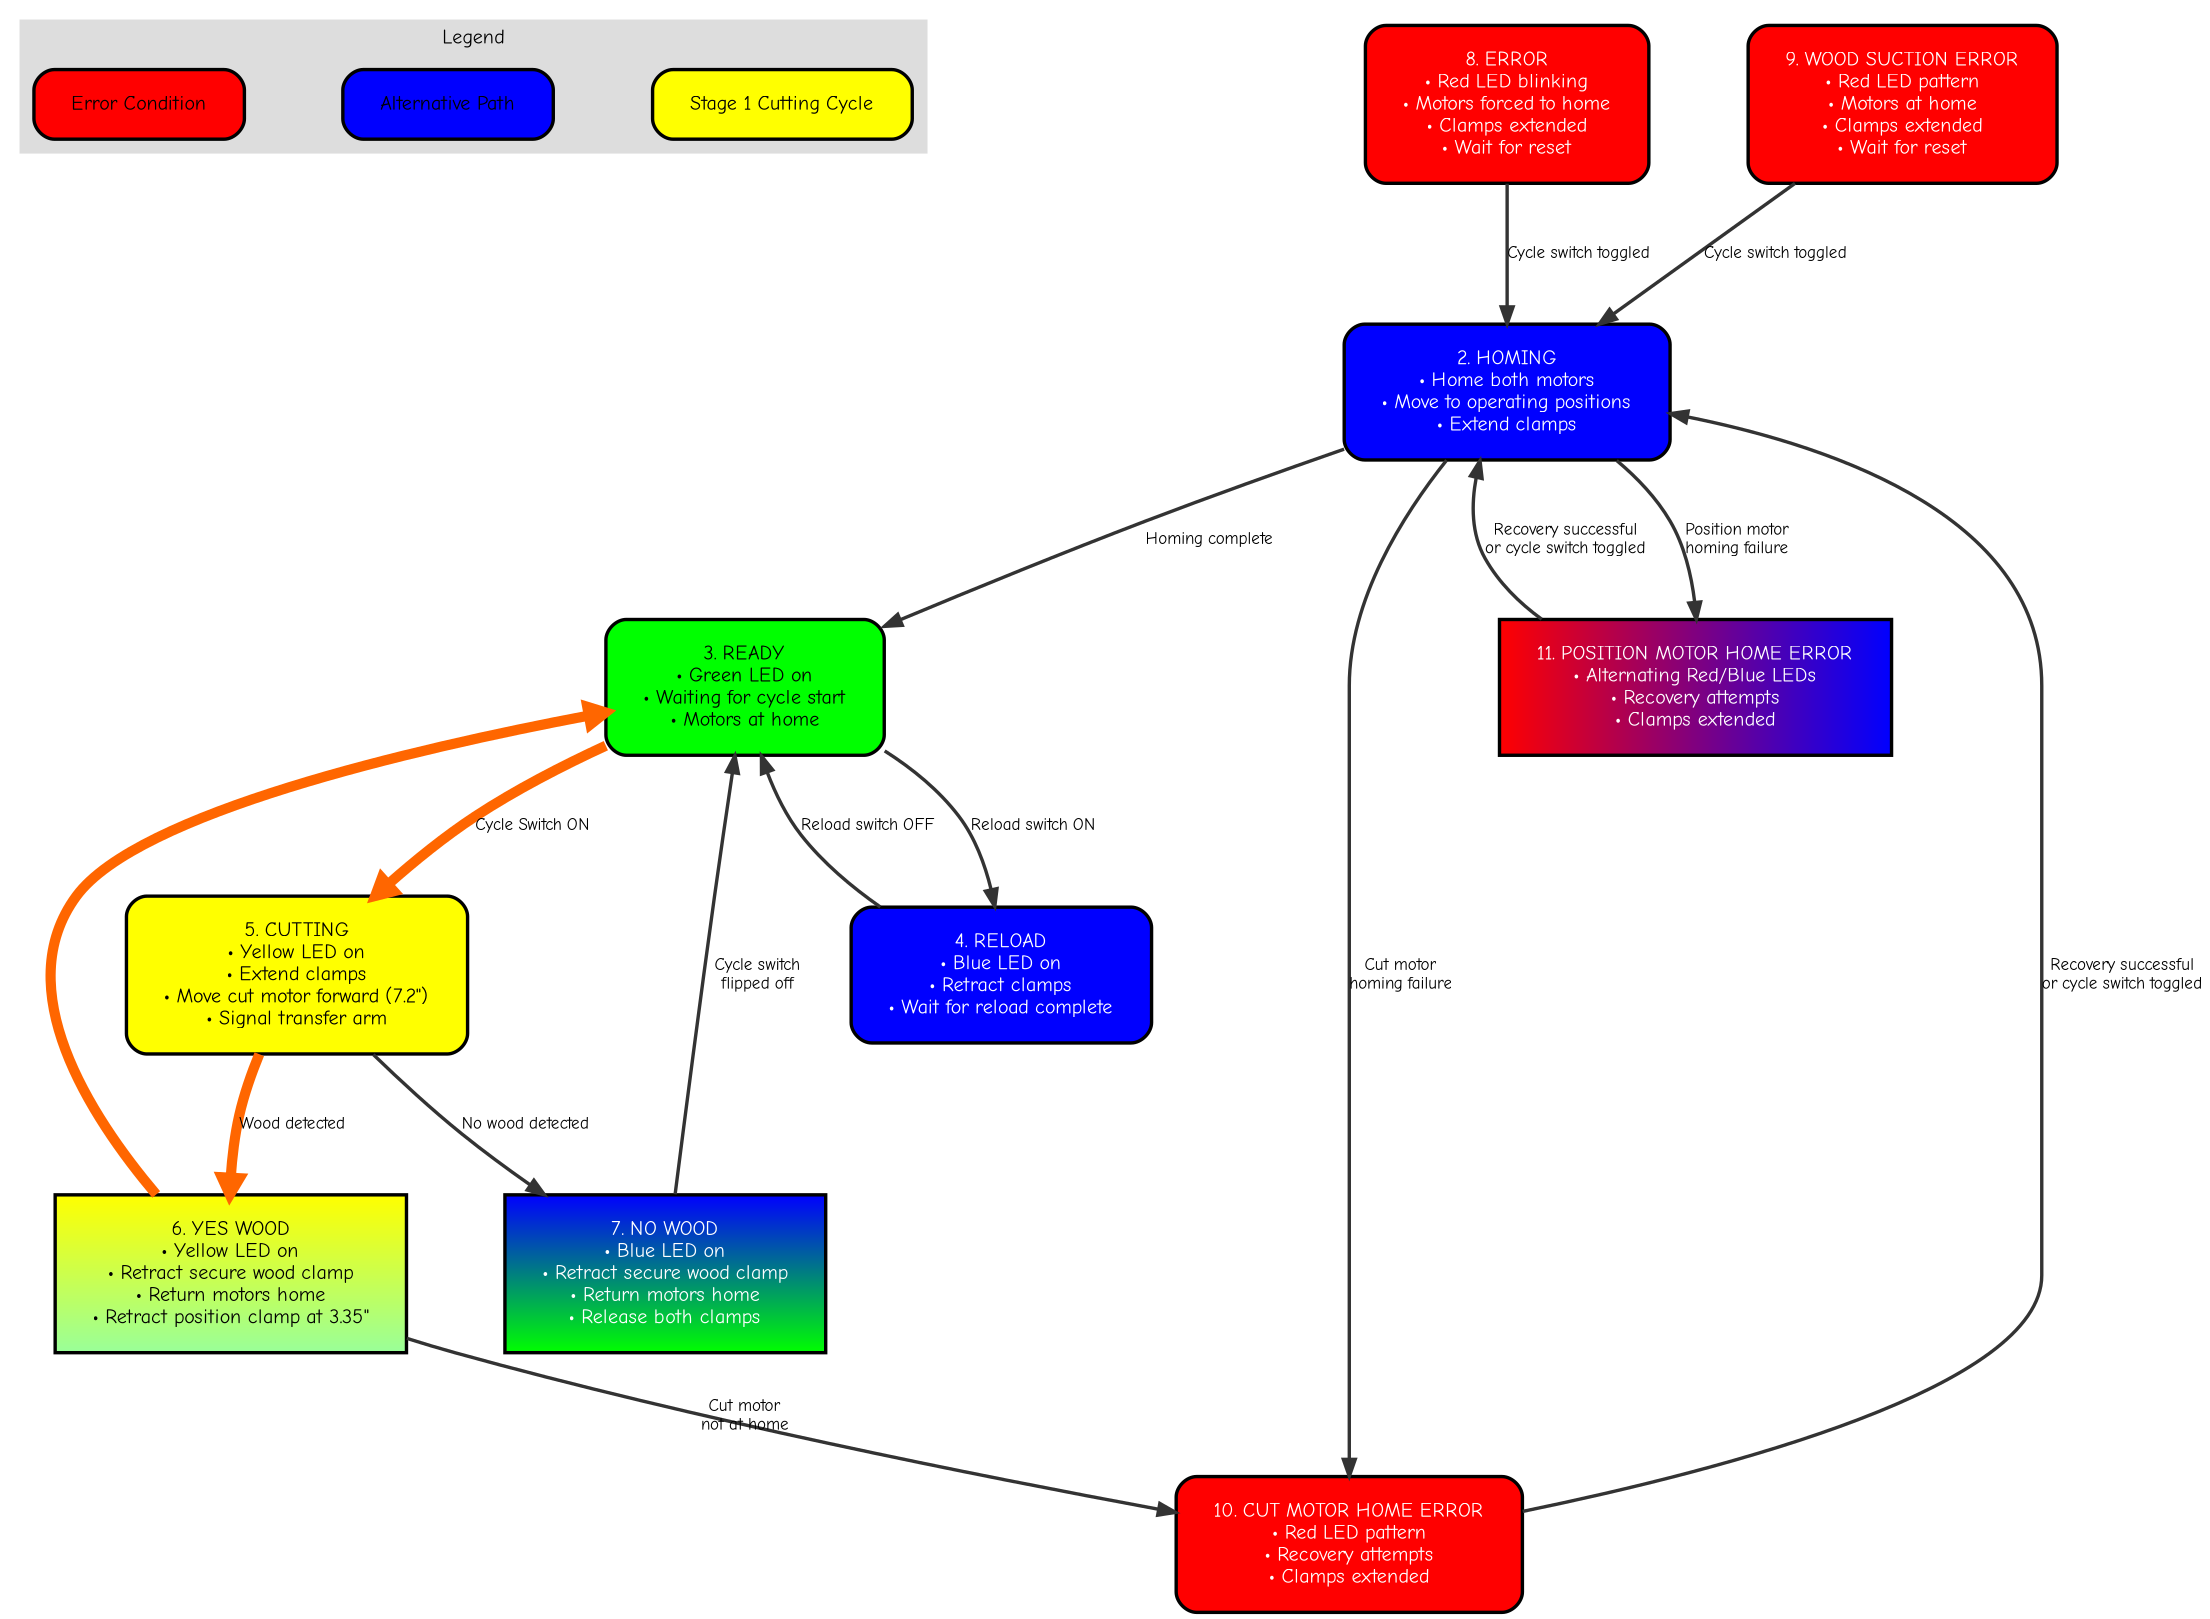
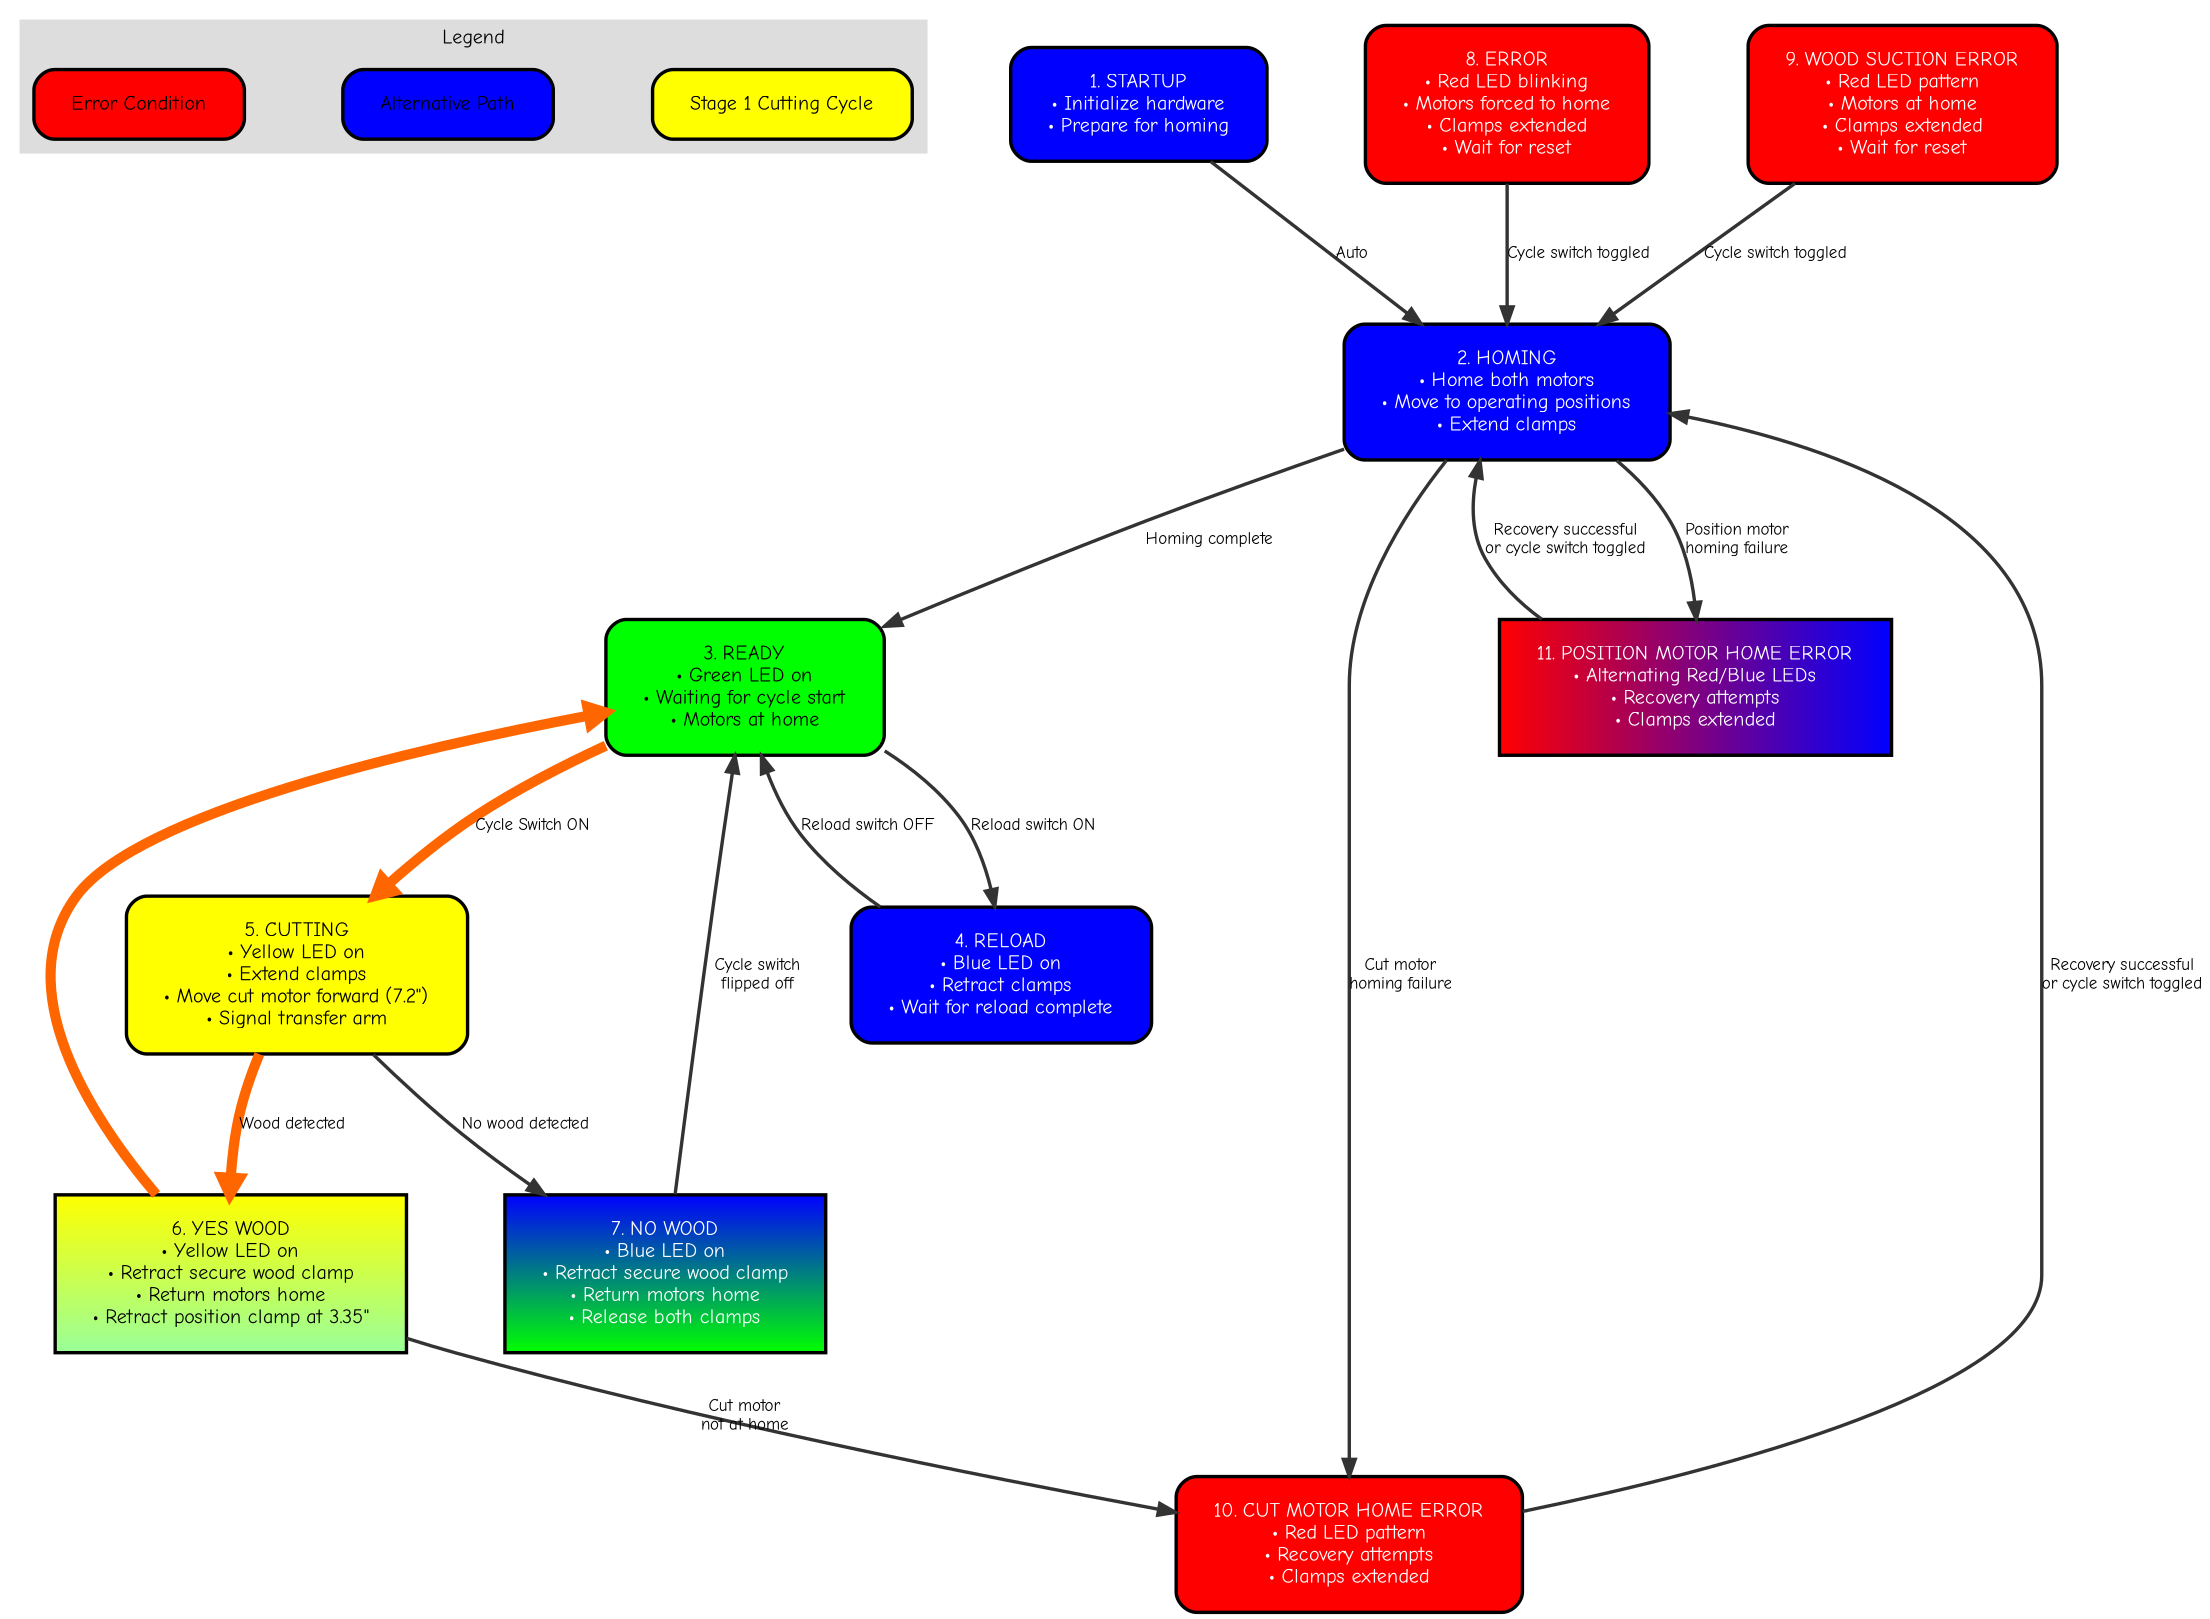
none -> (1139, 104)
